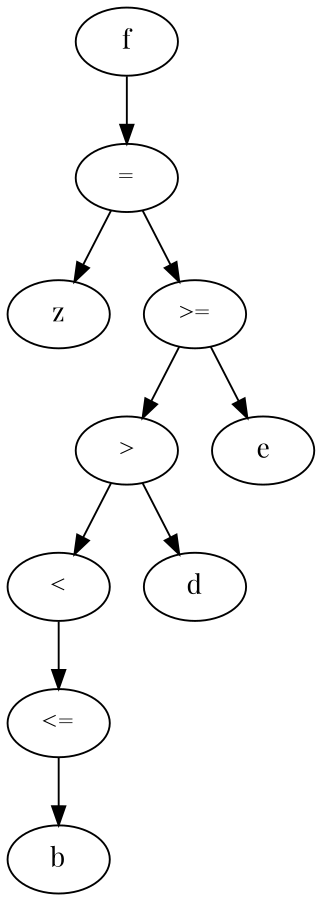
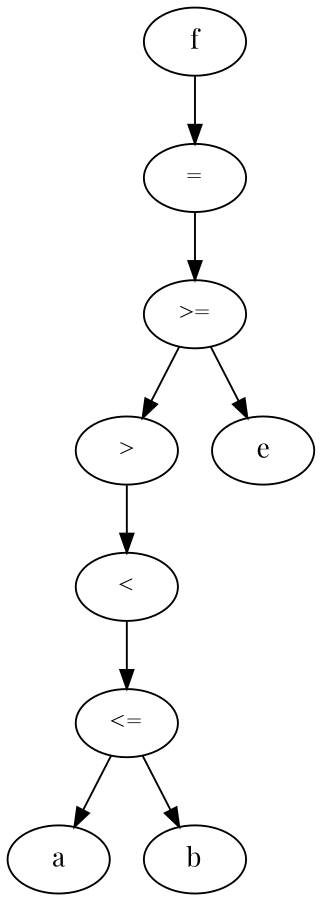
(59, 314) -> none
(195, 587) -> none
none -> (59, 859)
